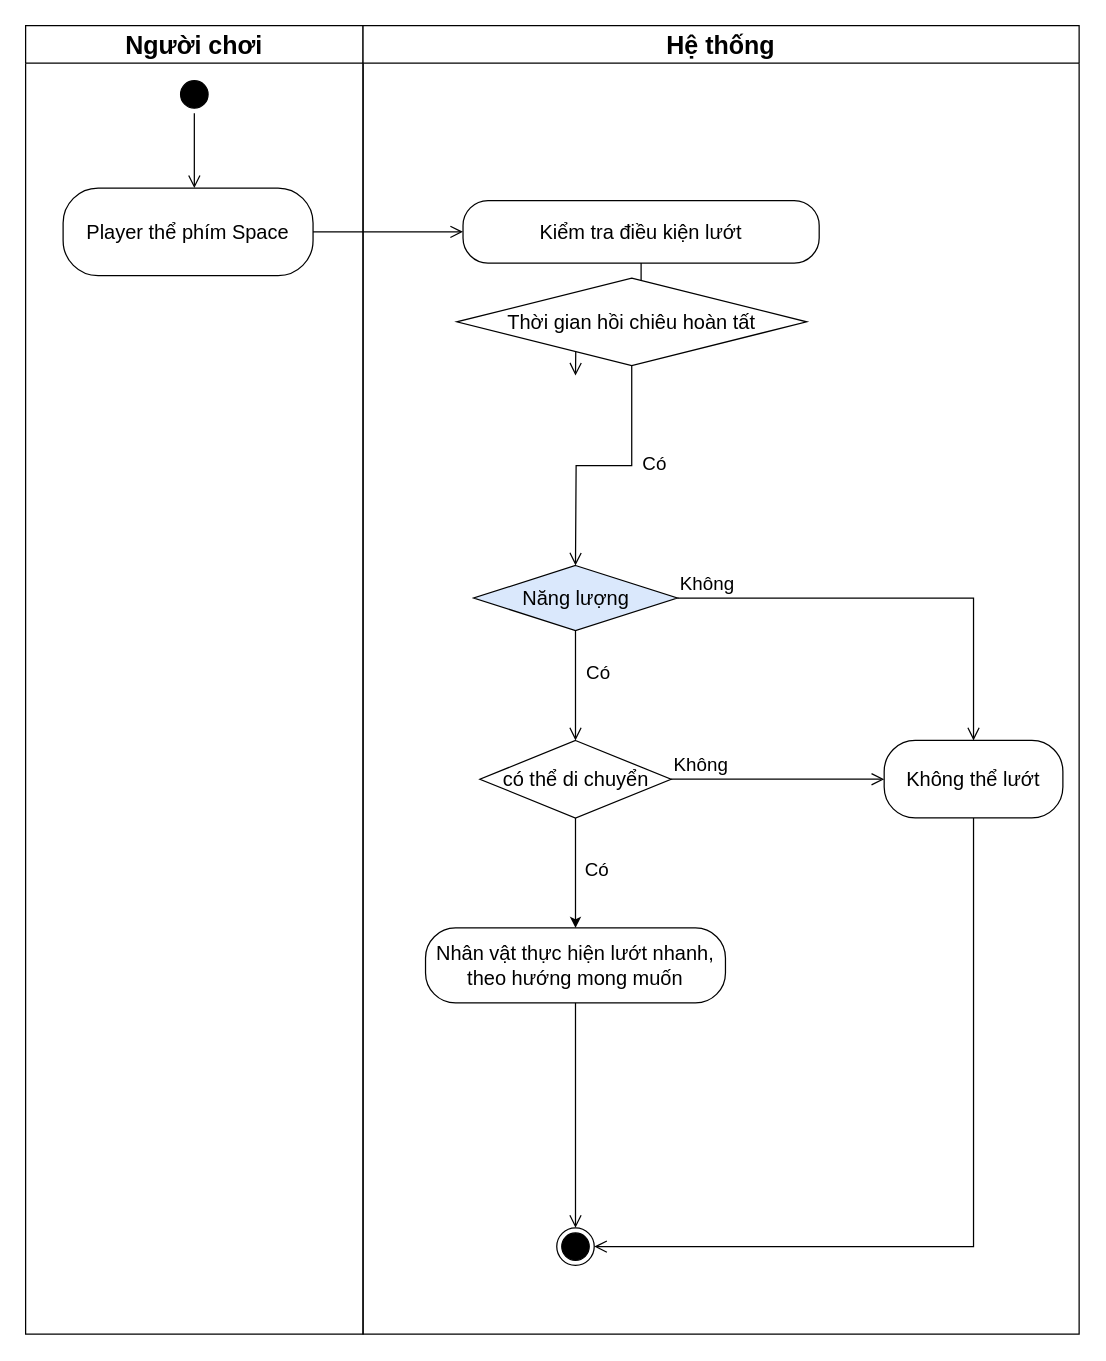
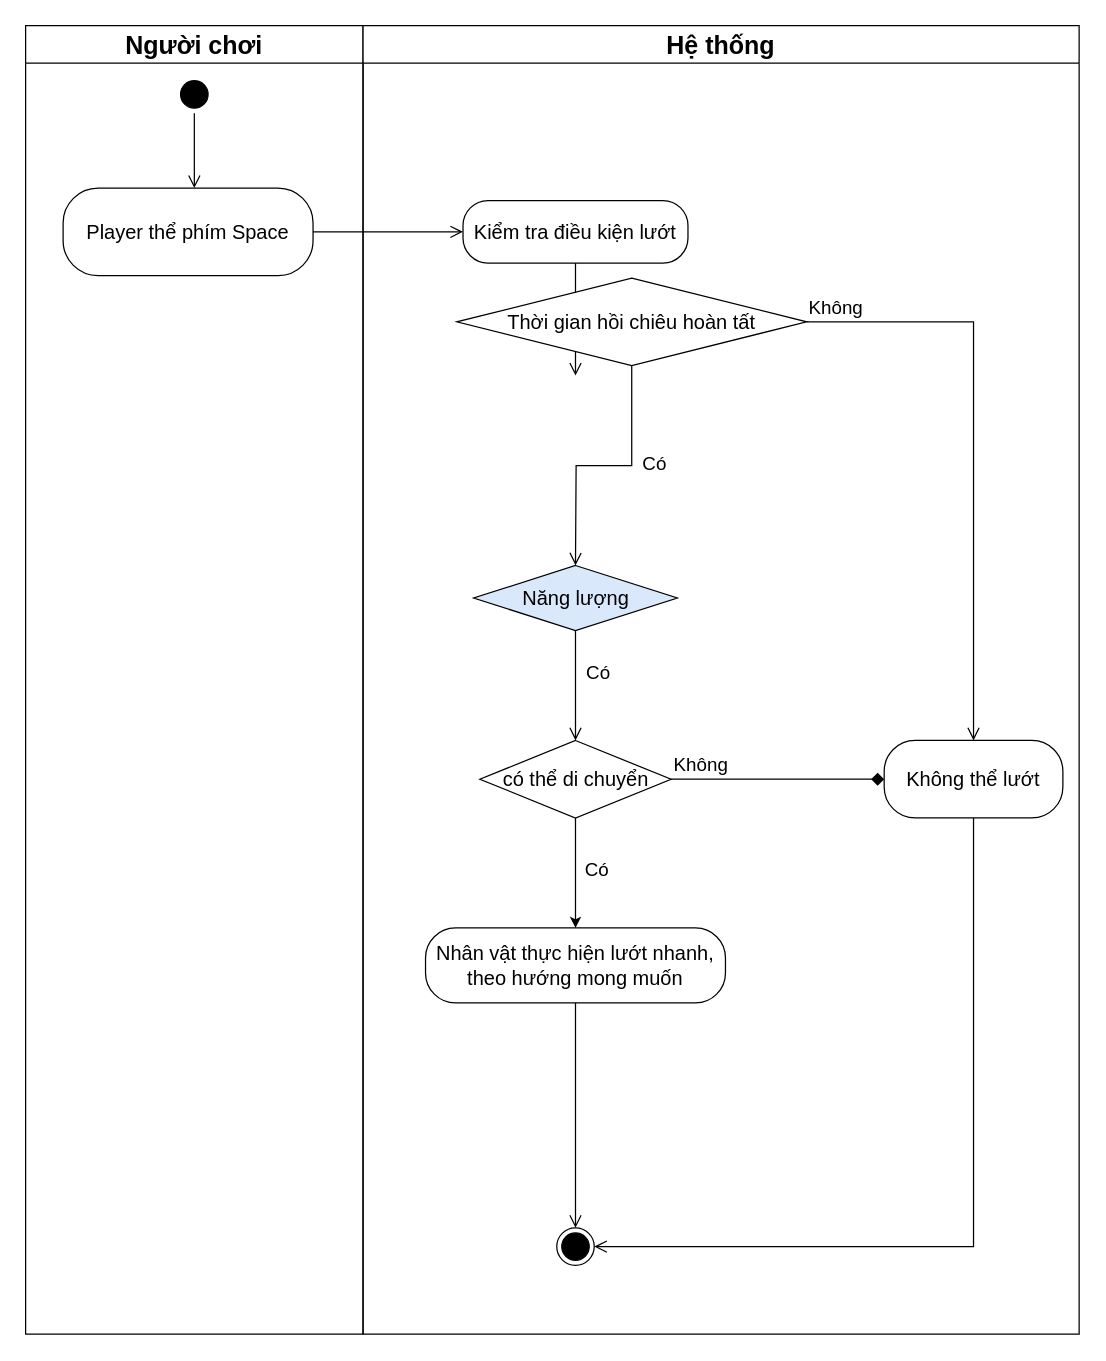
(641, 232) -> (576, 232)
none -> (974, 376)
(824, 598) -> none
(876, 779) -> (871, 779)
